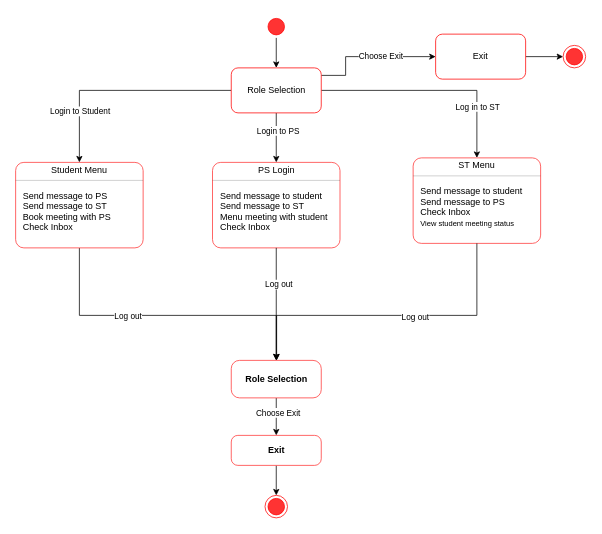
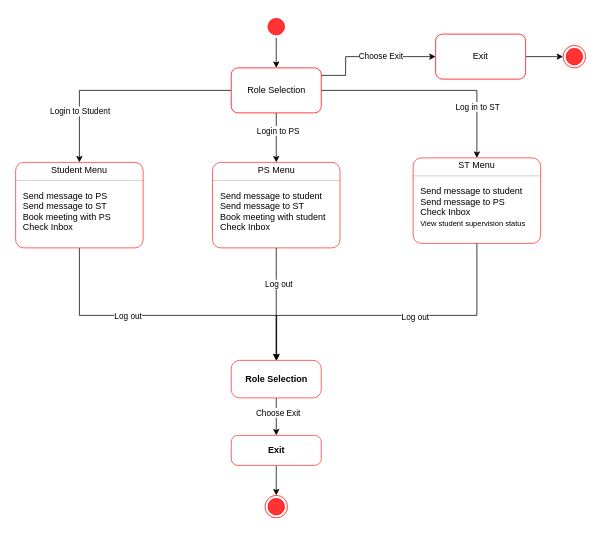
(276, 170) -> (276, 170)
(277, 217) -> (277, 217)
(481, 223) -> (481, 223)
